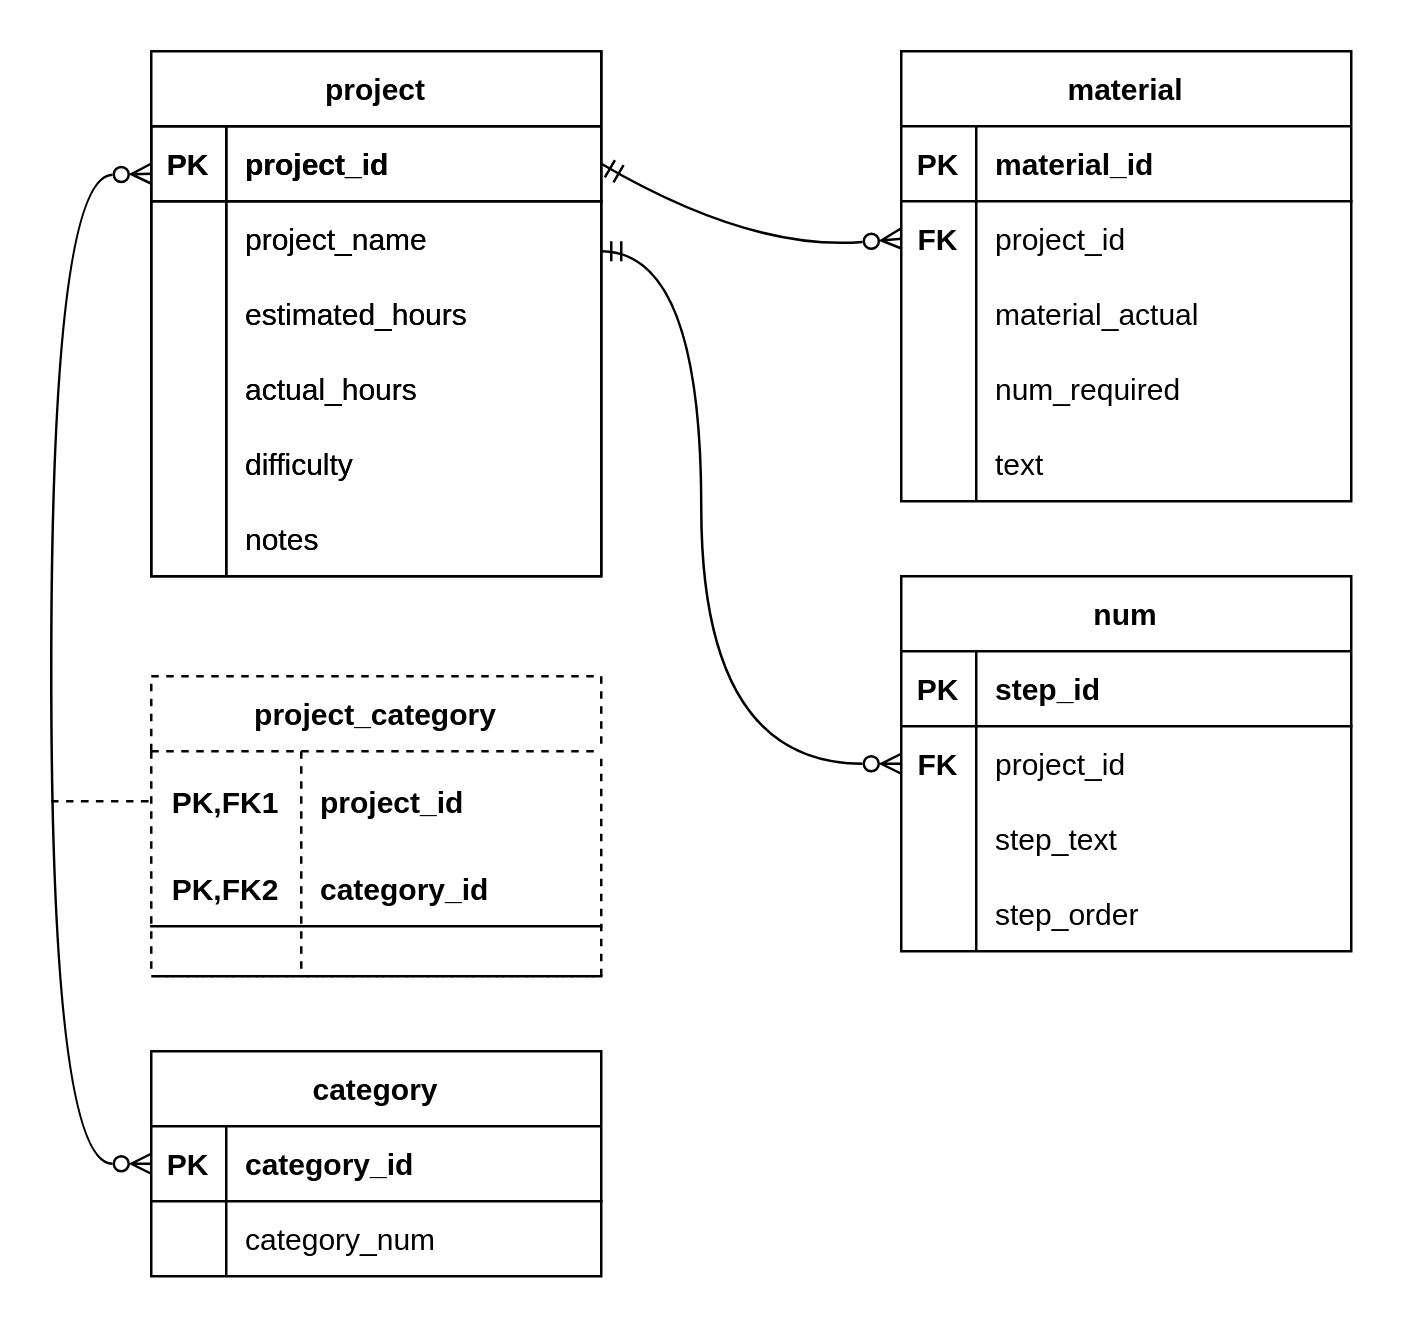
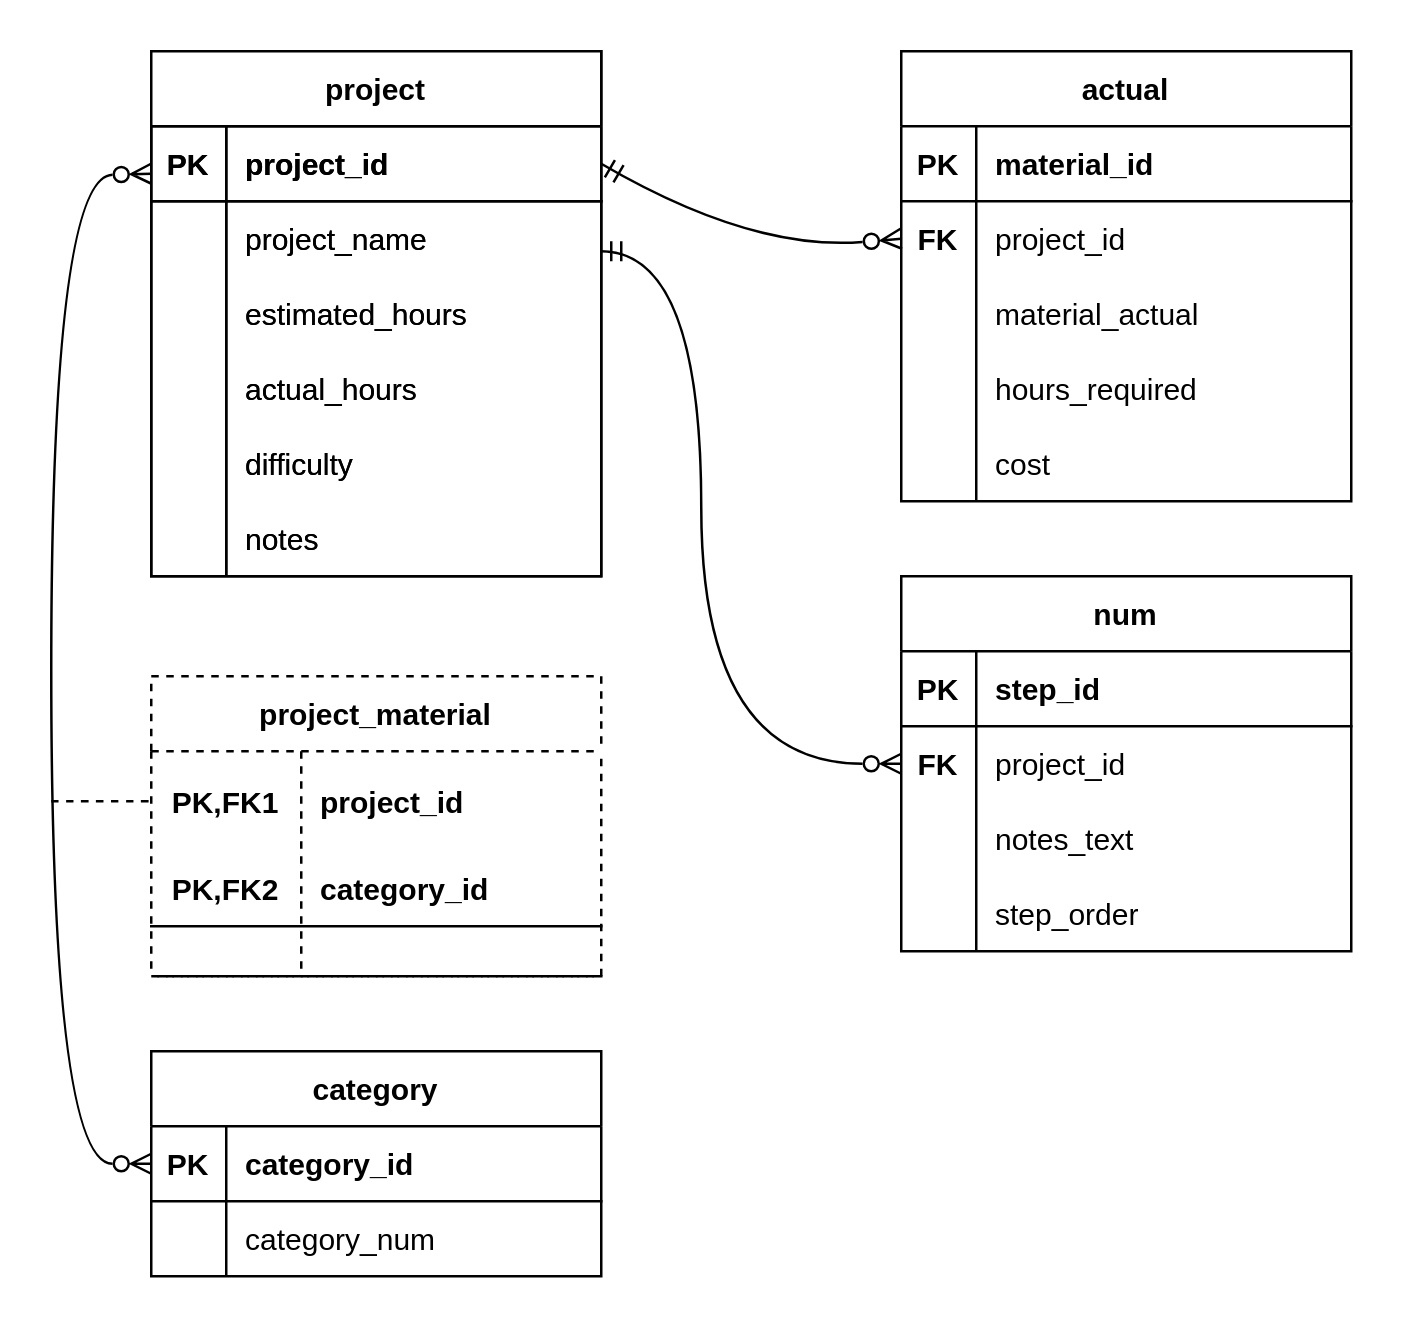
(1125, 90) -> (1125, 90)
(1092, 390) -> (1109, 390)
(1029, 465) -> (1029, 465)
(375, 715) -> (375, 715)
(1071, 840) -> (1079, 840)
